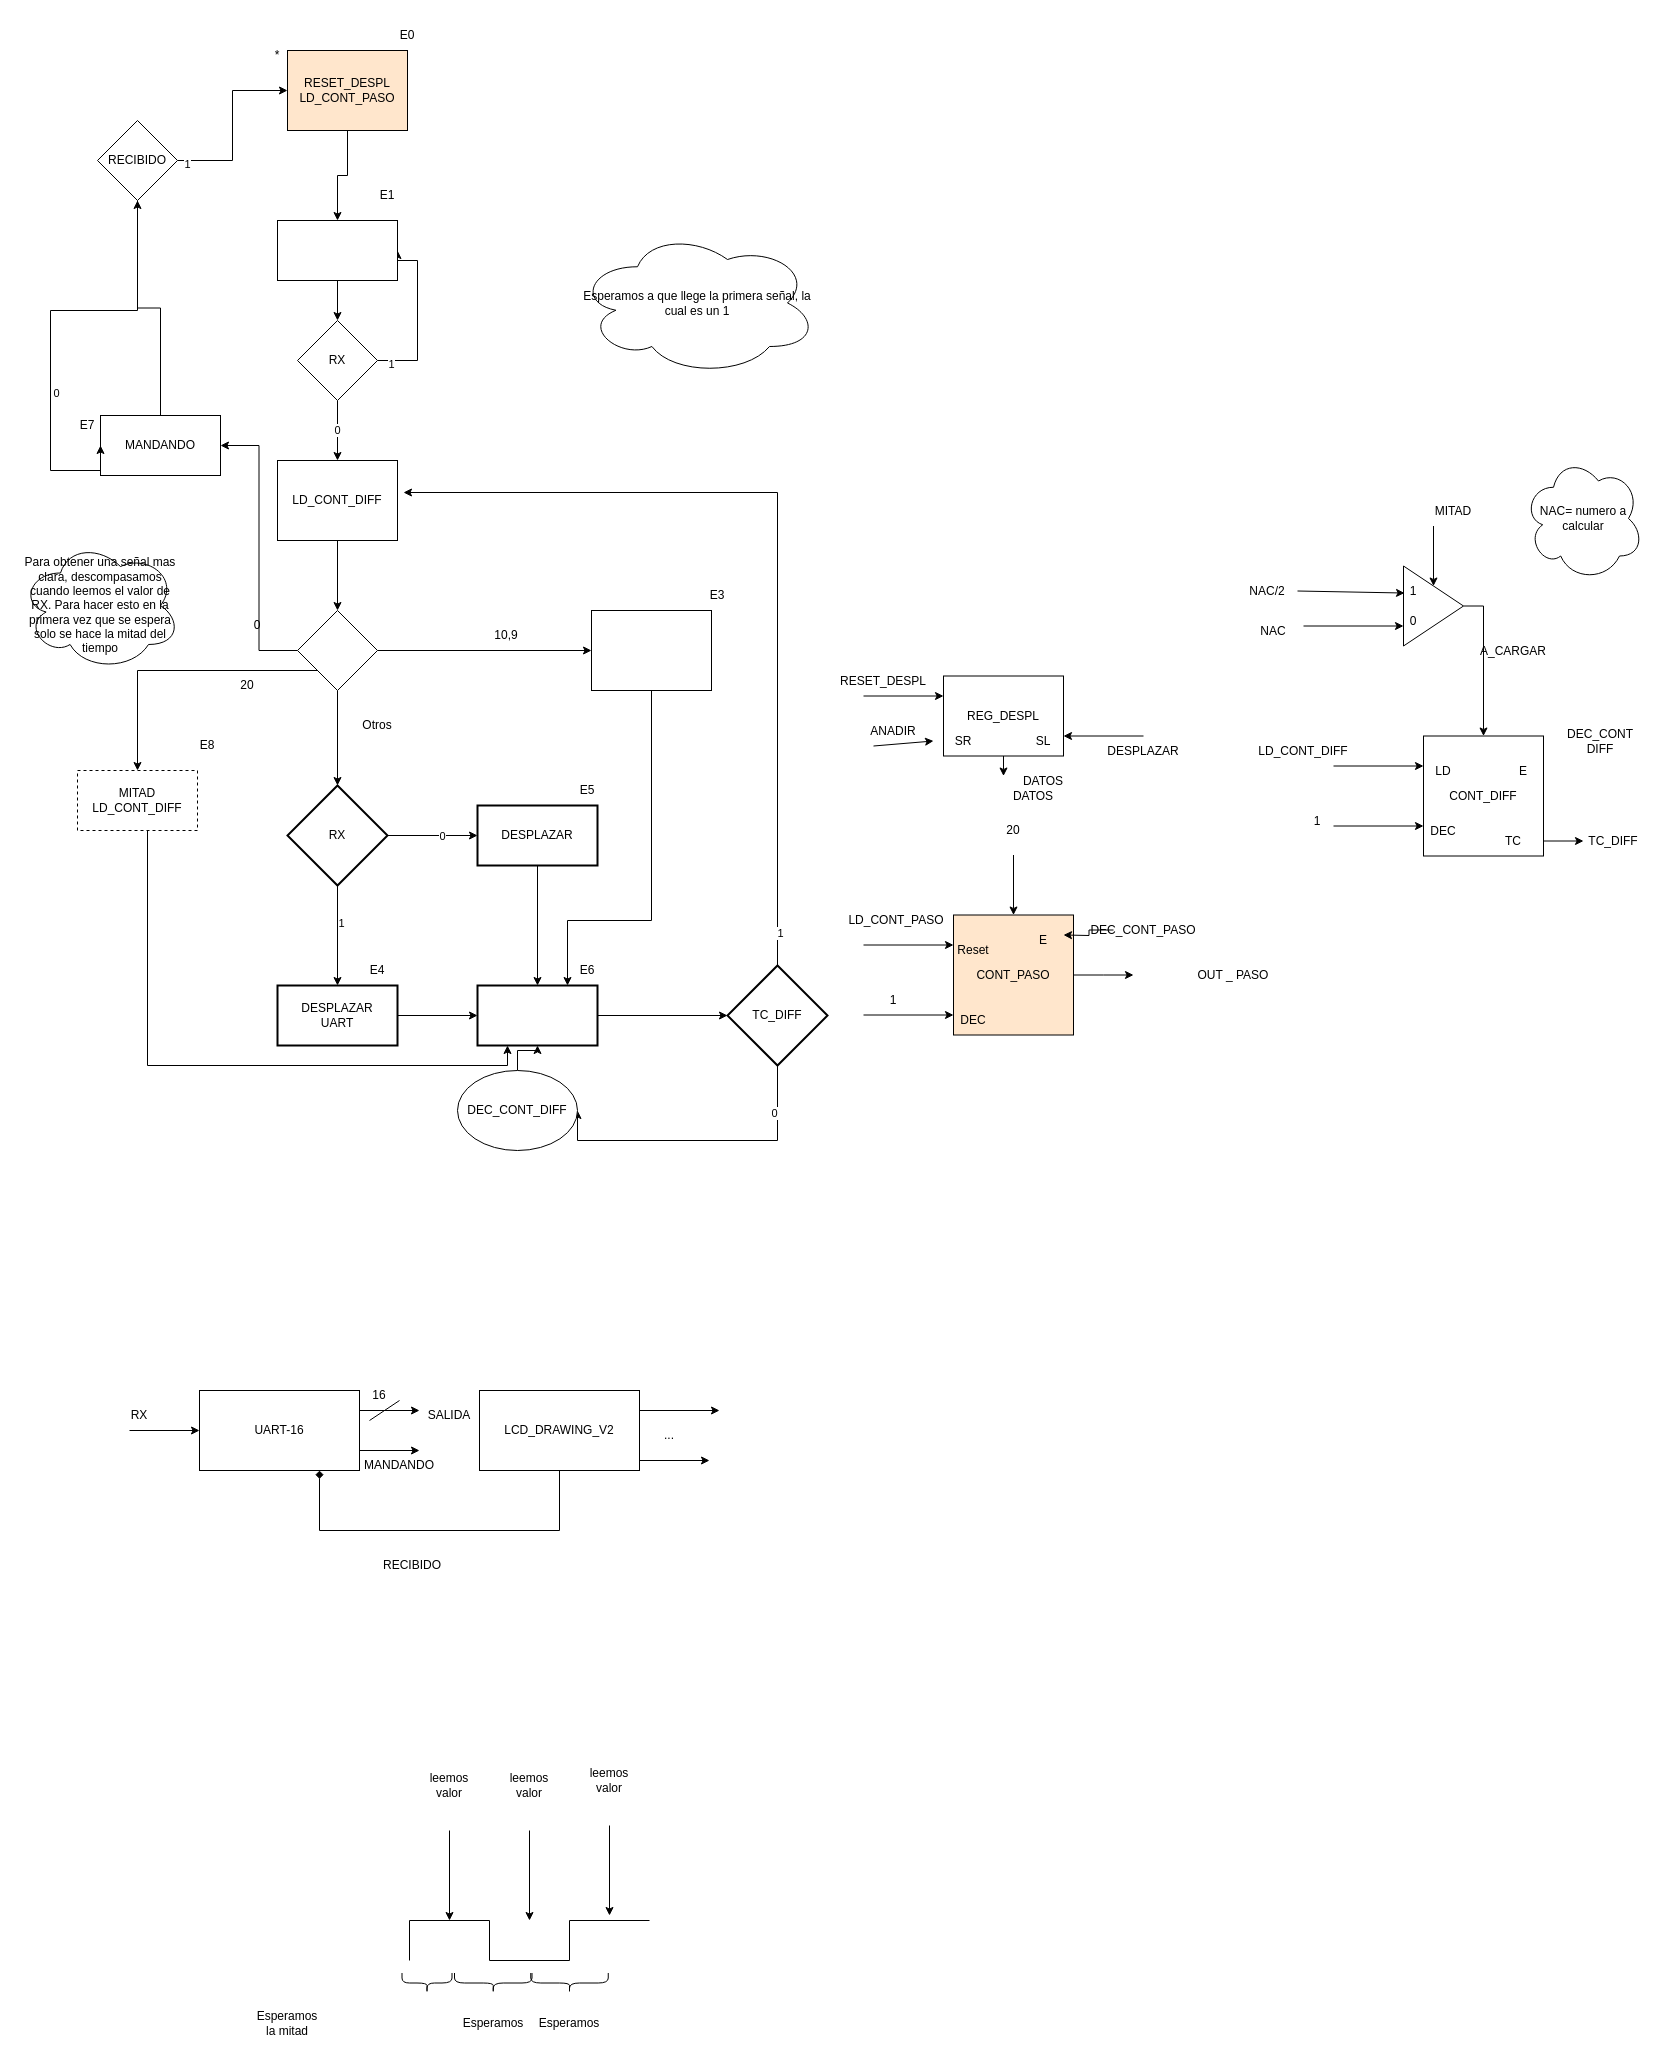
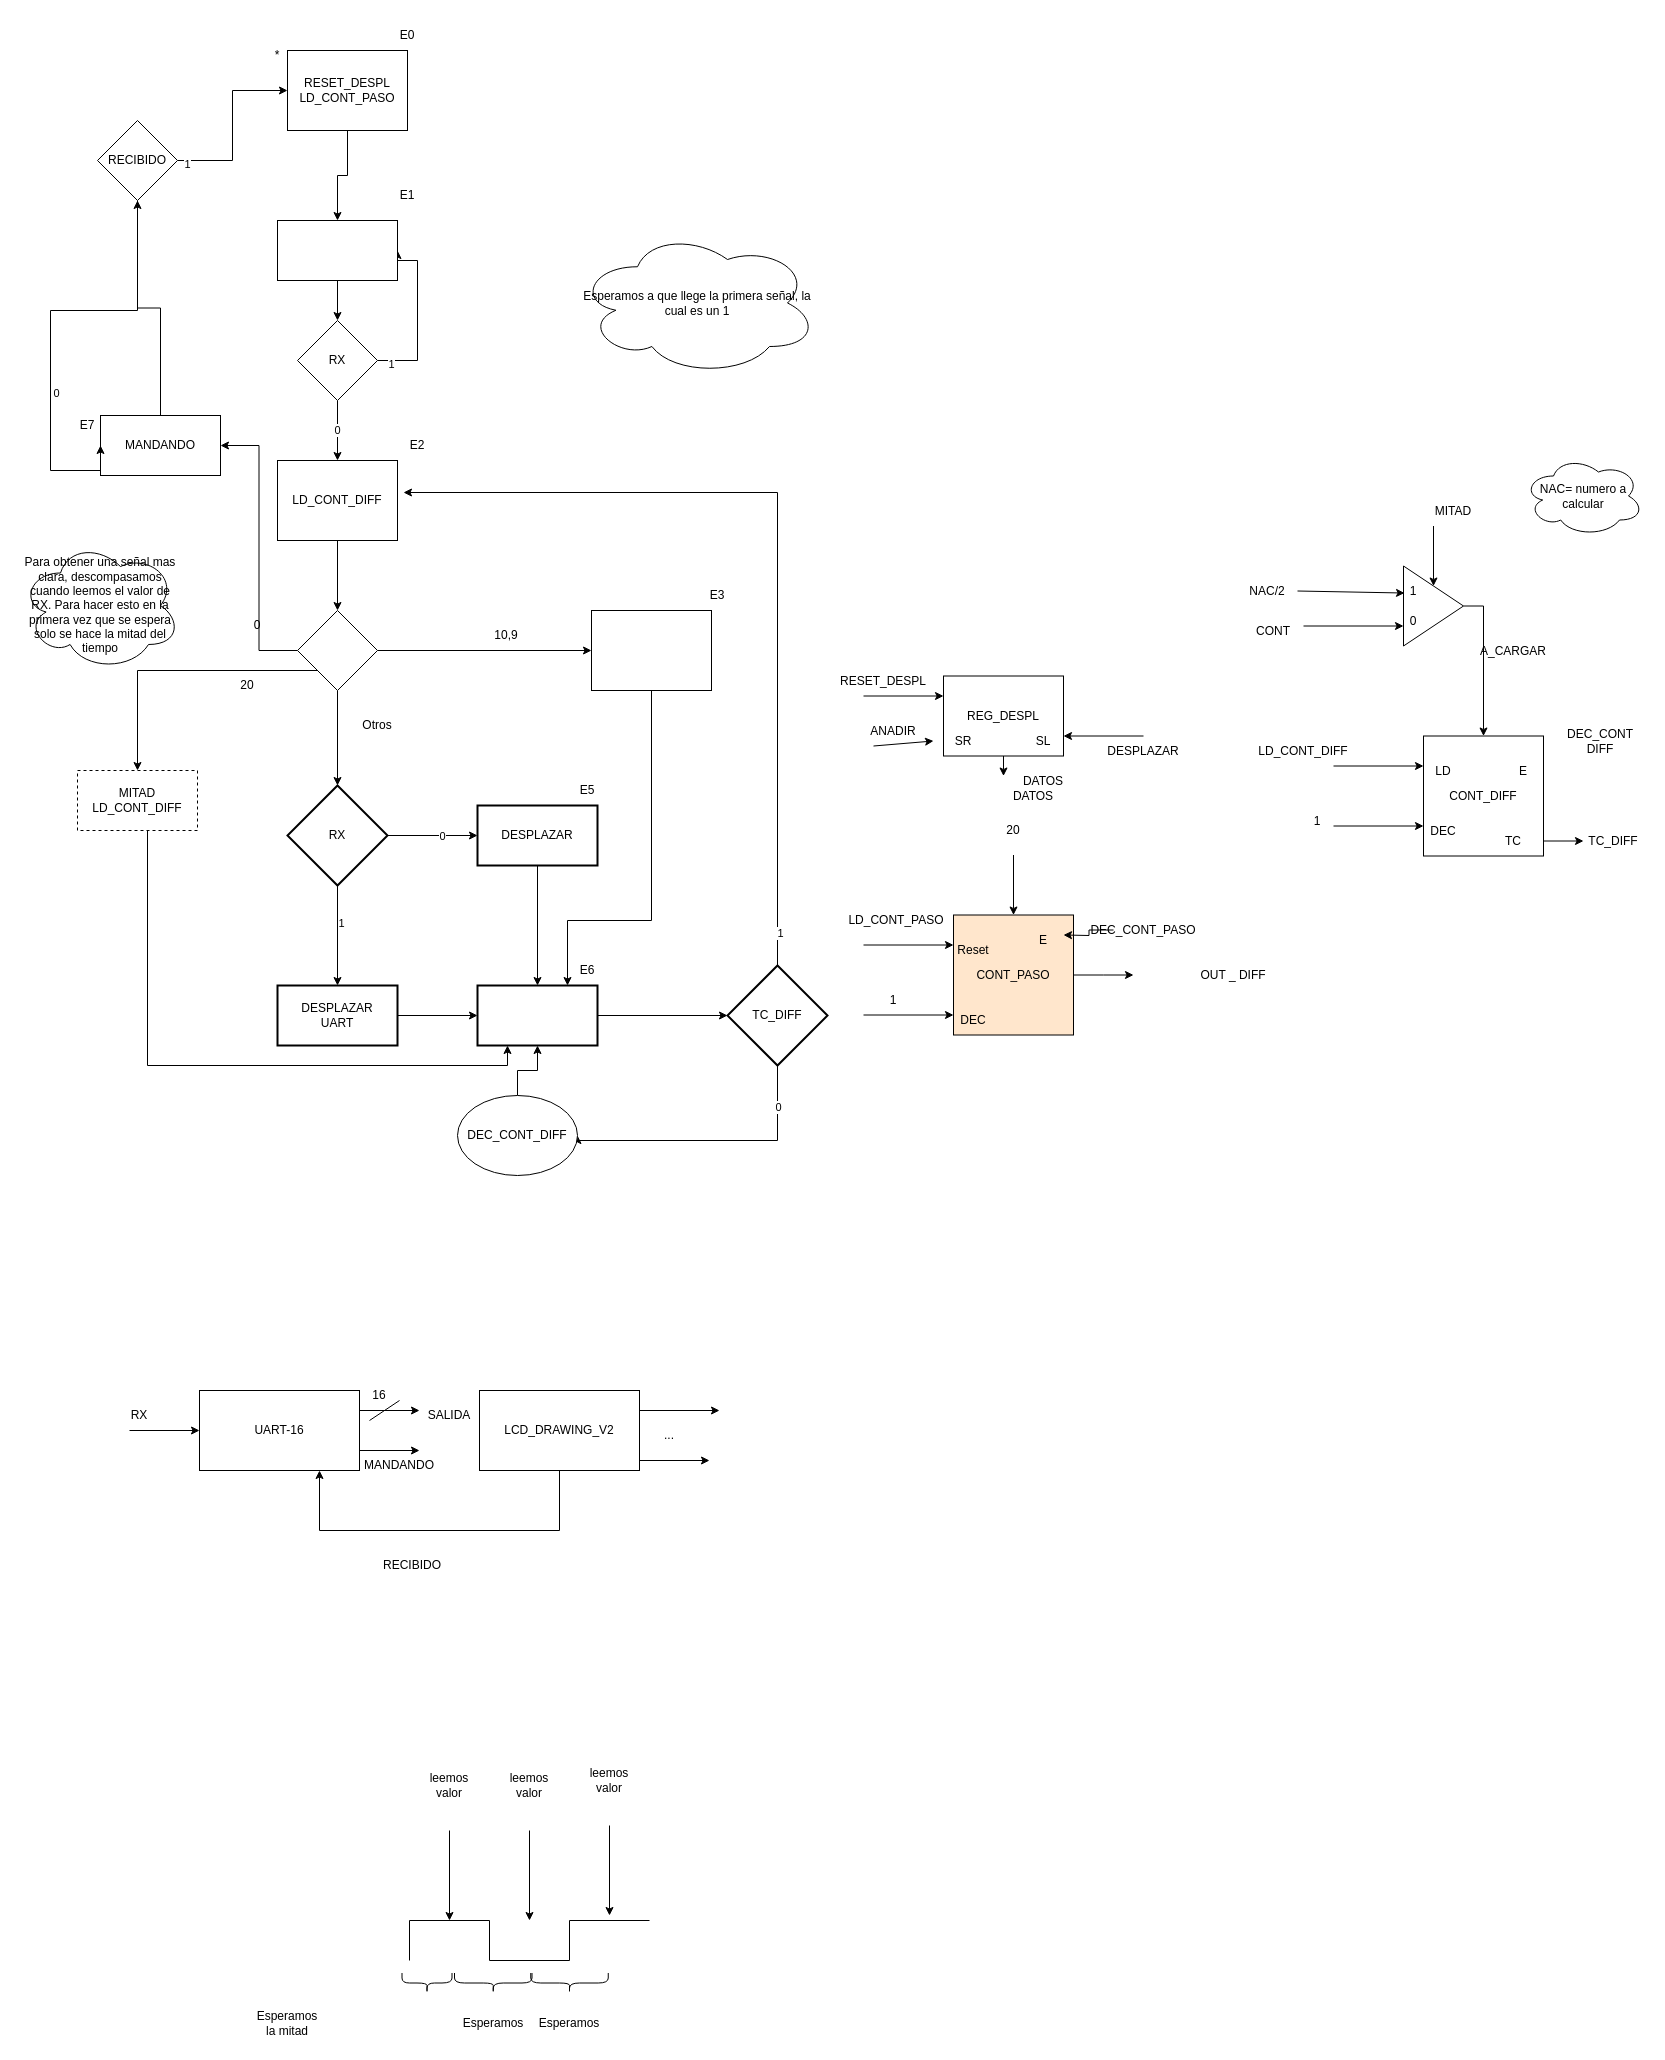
(348, 91) -> (348, 91)
(388, 196) -> (408, 196)
none -> (418, 446)
(1584, 519) -> (1584, 496)
(1274, 632) -> (1274, 632)
(208, 746) -> none
(378, 971) -> none
(1234, 976) -> (1234, 976)
(518, 1111) -> (518, 1136)
(320, 1479) -> (320, 1479)
